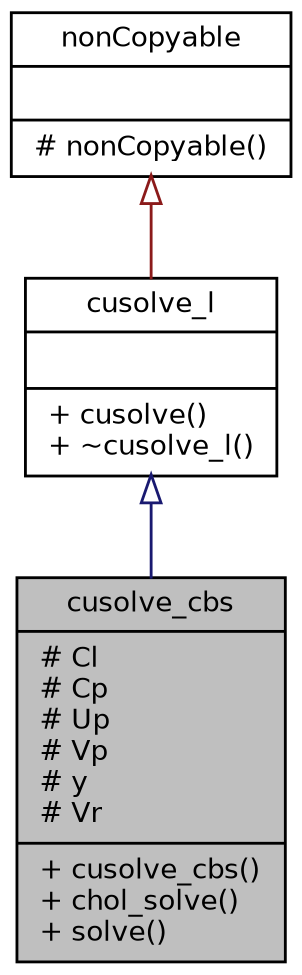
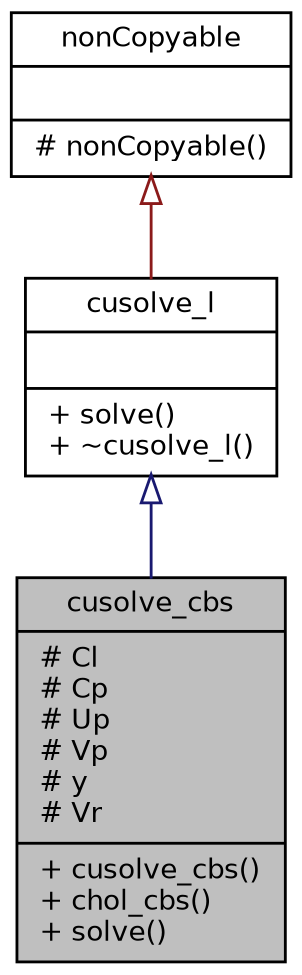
(129, 415) -> (113, 415)
(140, 901) -> (126, 901)
